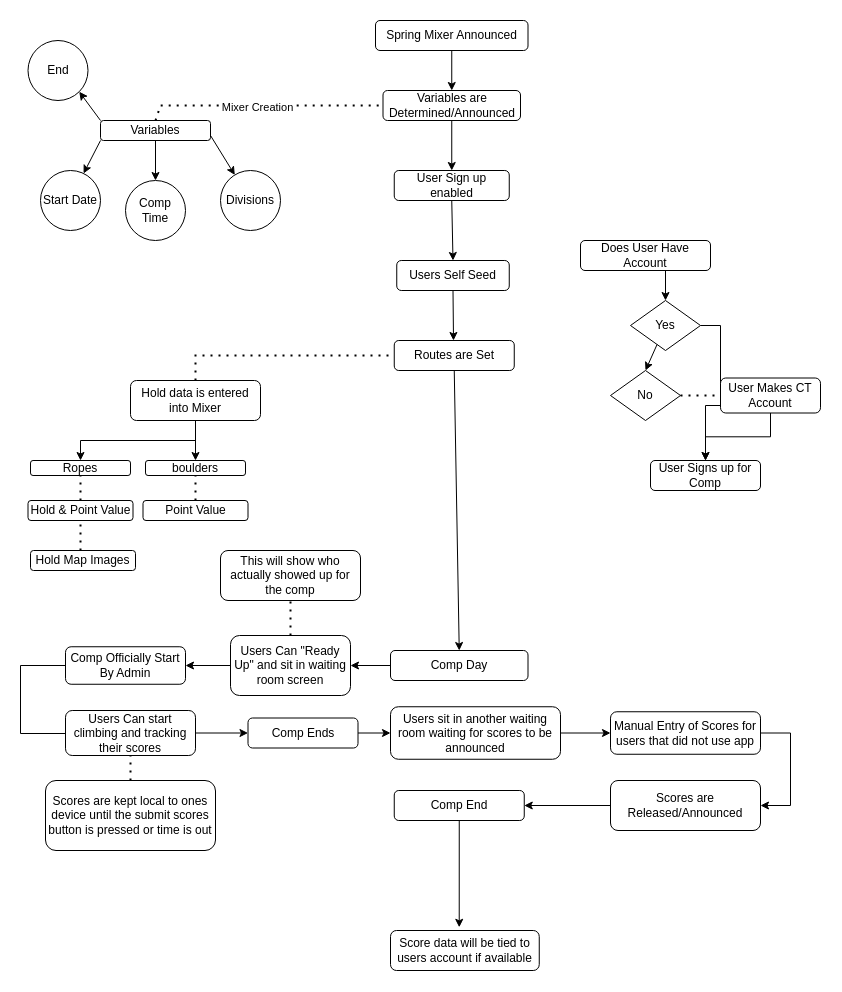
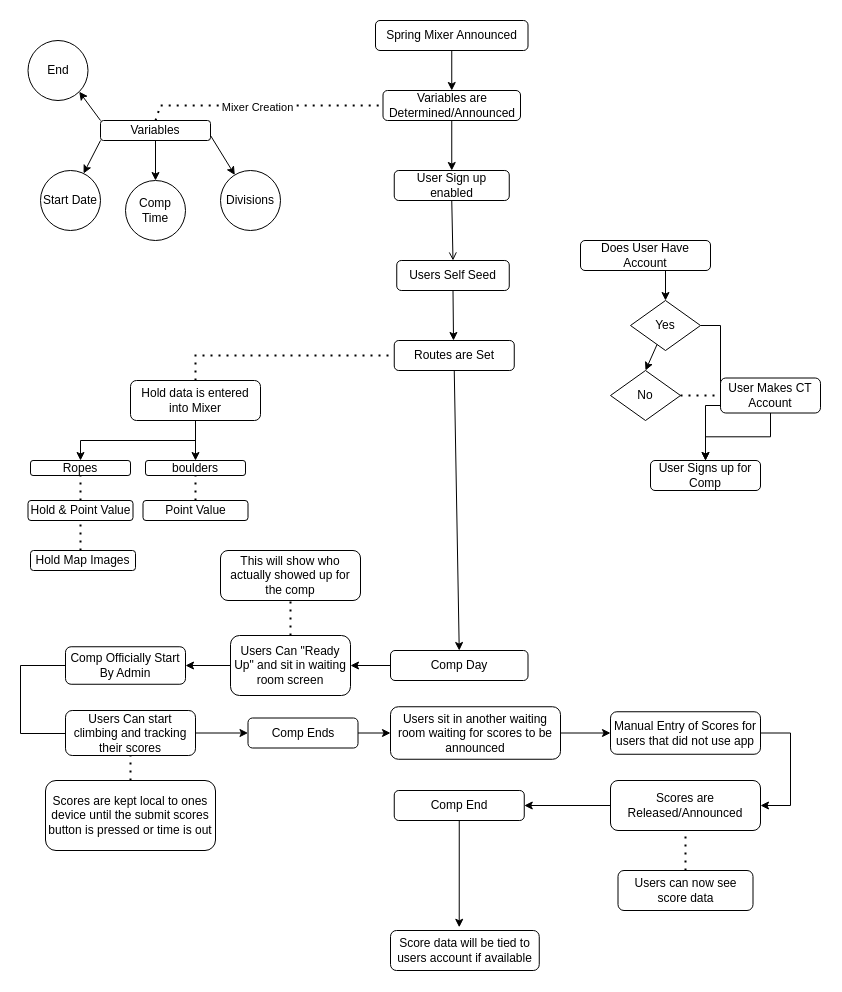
(453, 252) -> (453, 253)
none -> (686, 853)
none -> (686, 891)
